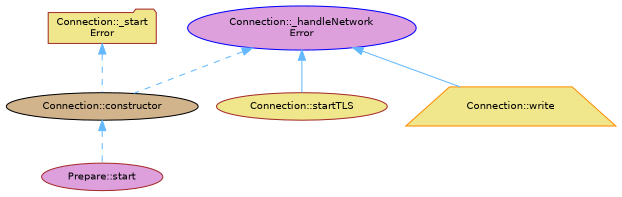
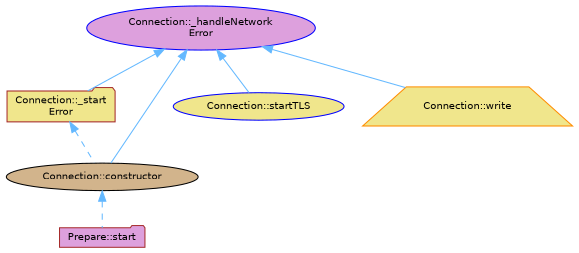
none -> (122, 72)
(188, 72) -> (146, 111)
(302, 106) -> (259, 106)
(102, 177) -> (102, 238)
